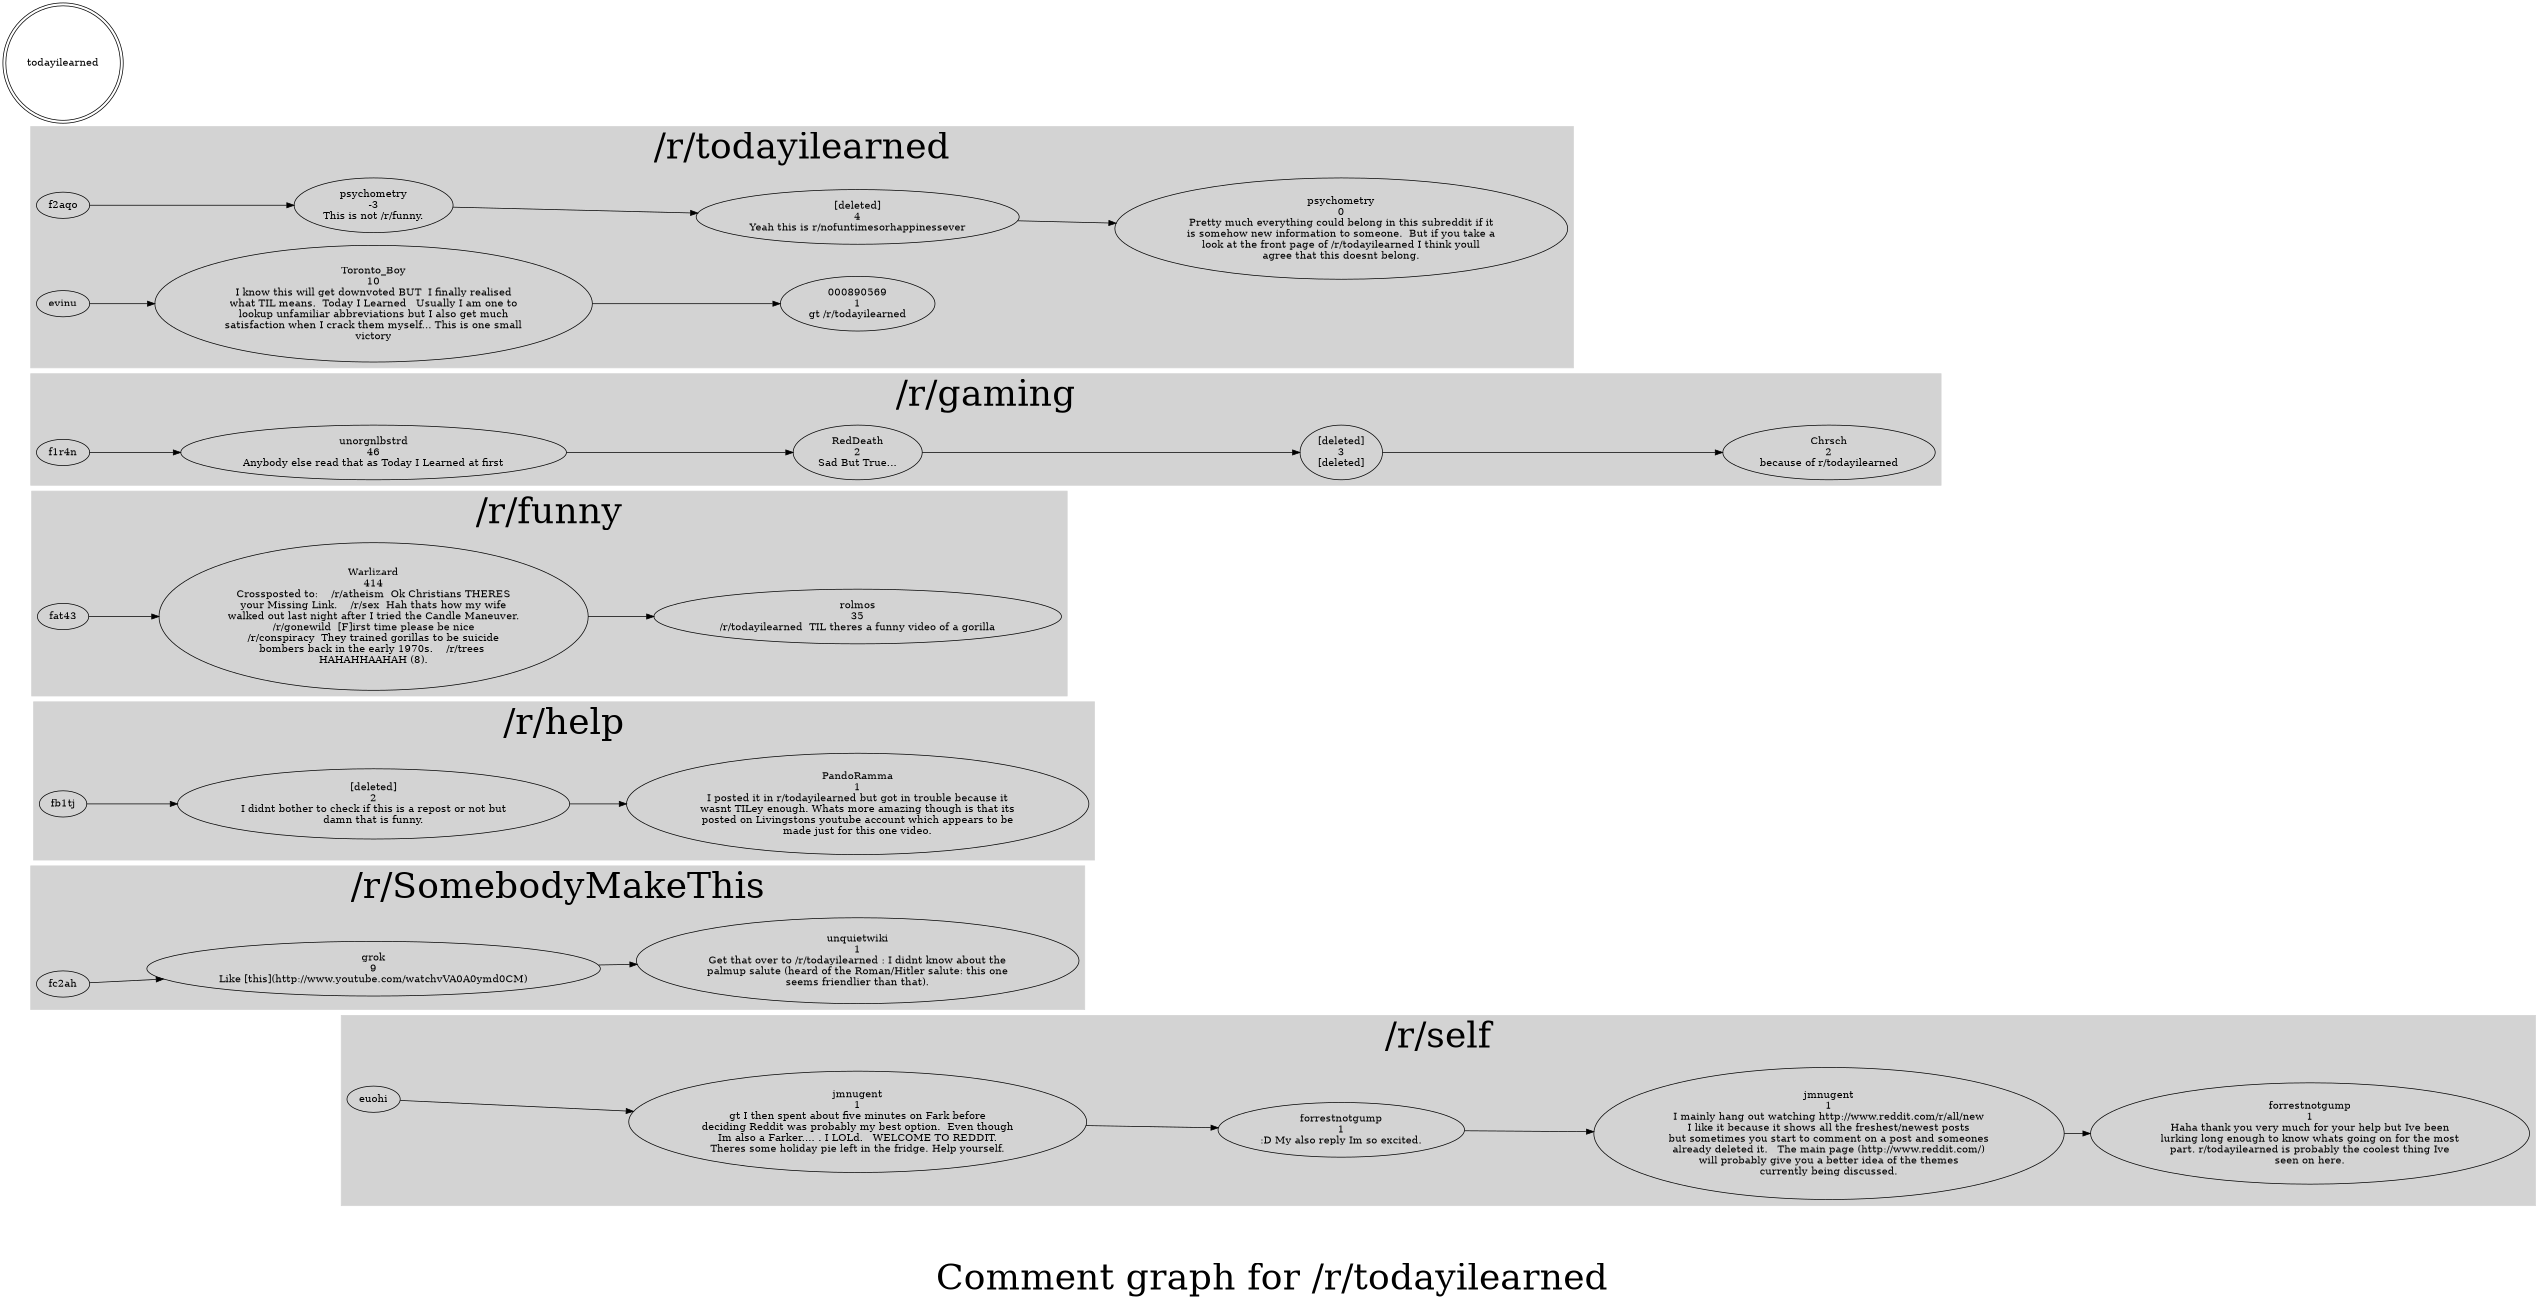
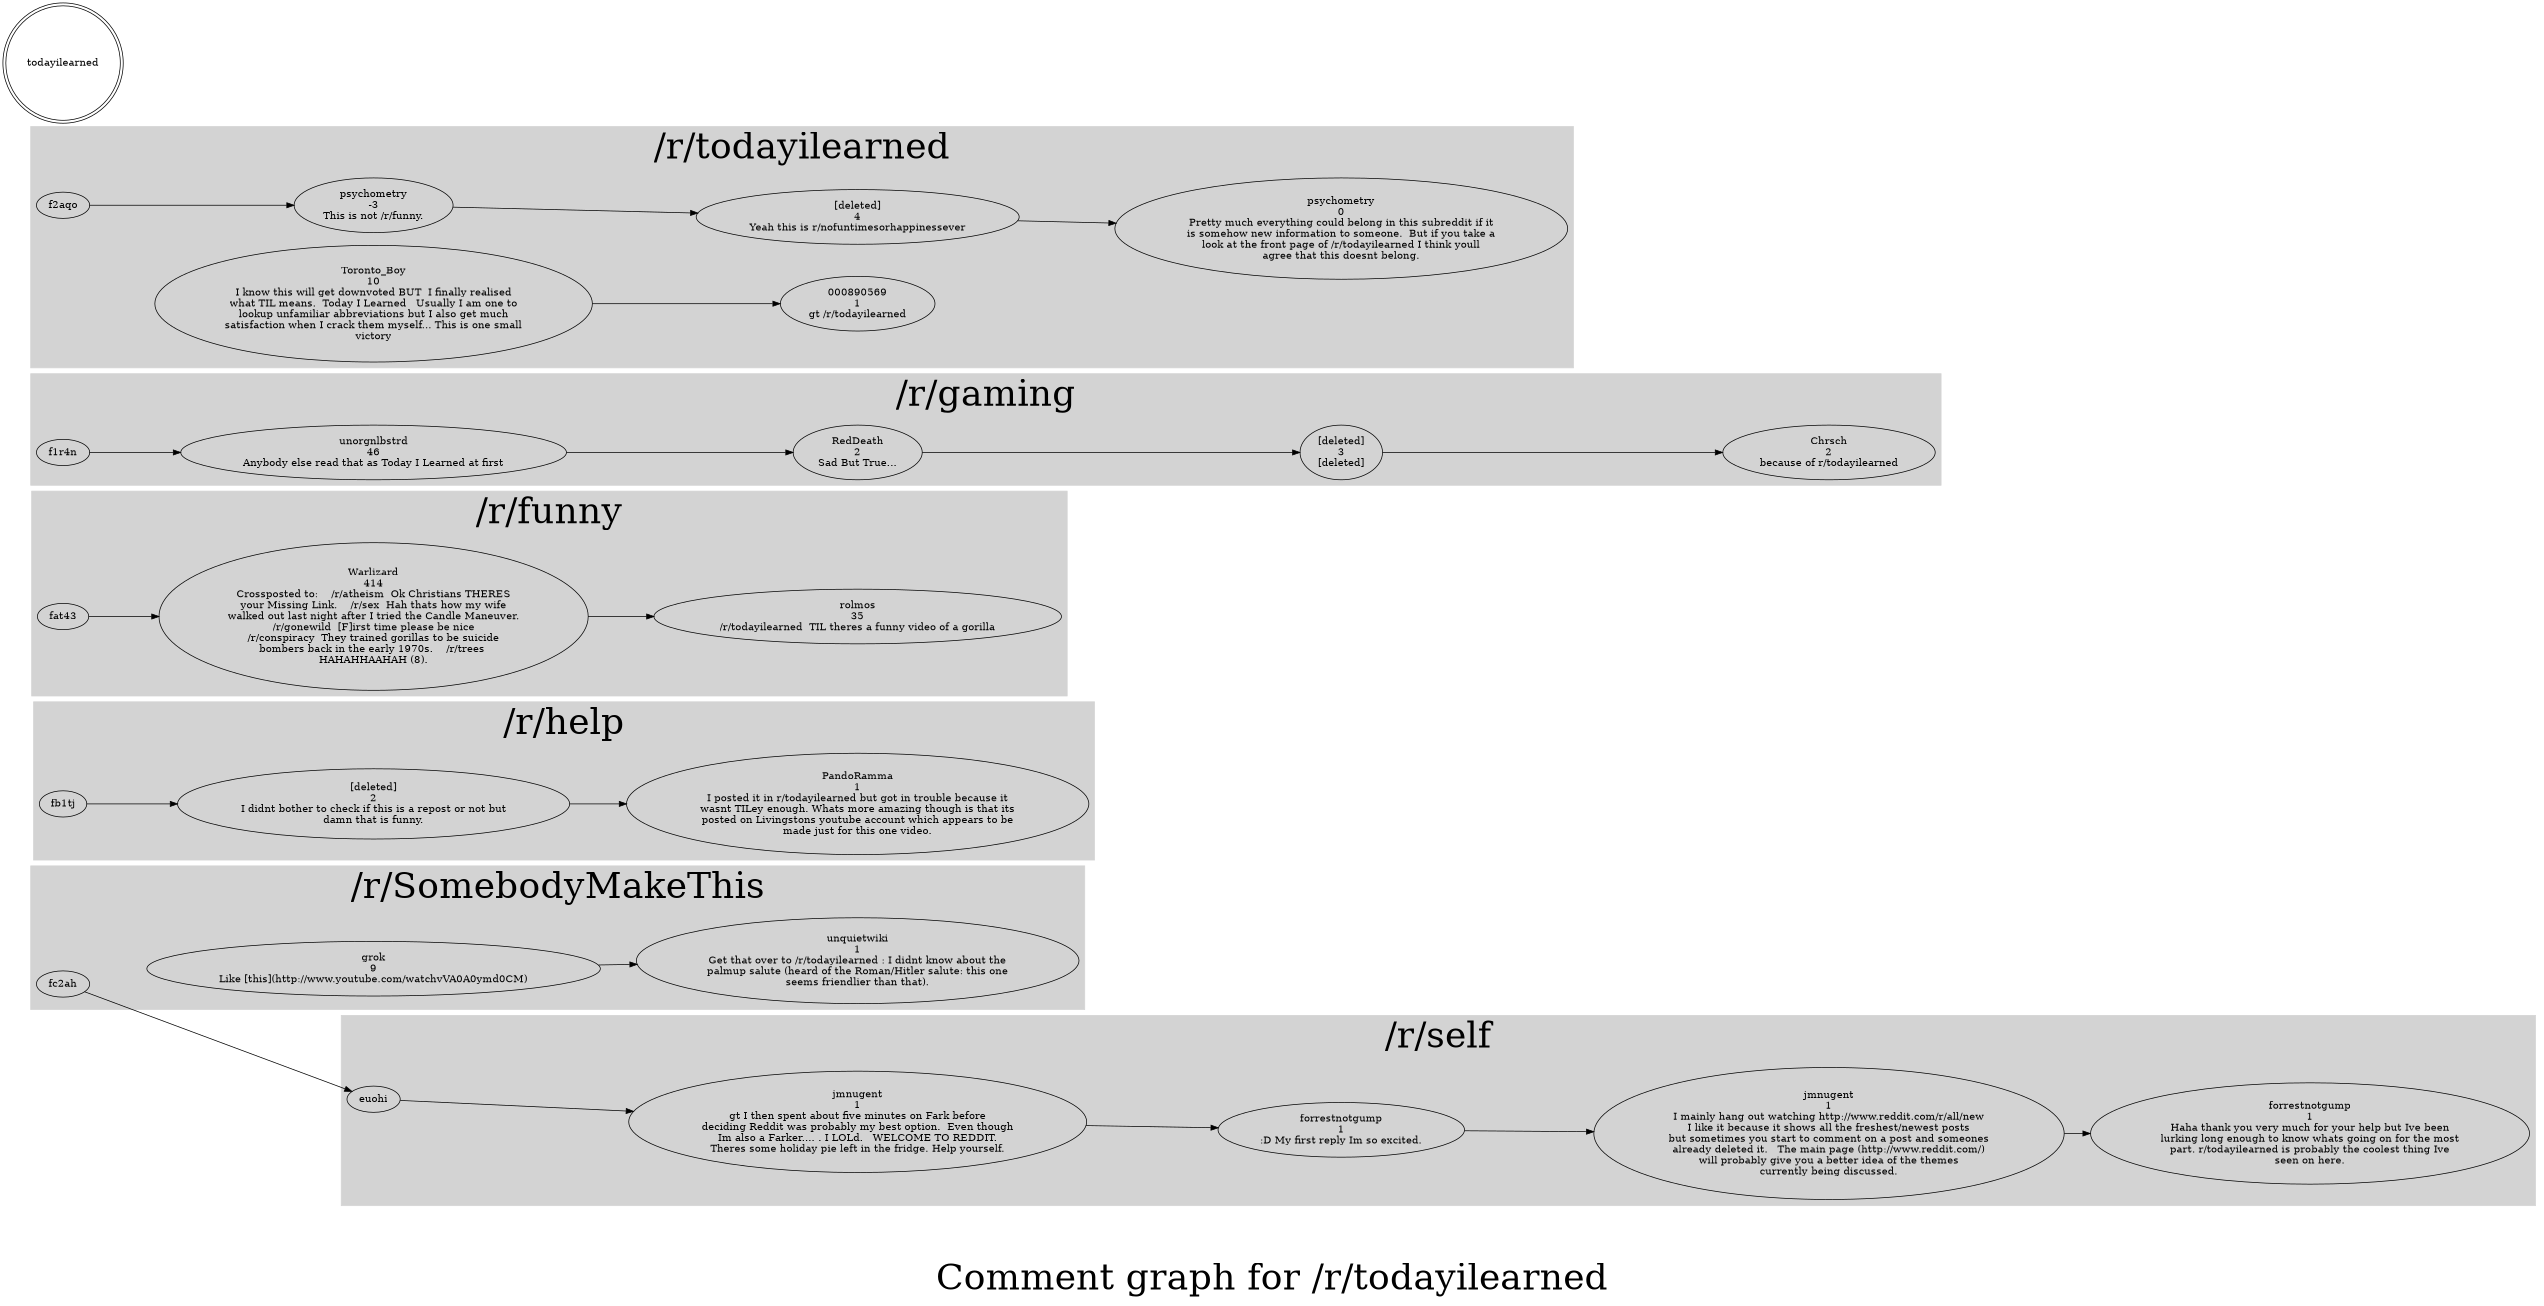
(63, 304) -> none
(123, 981) -> (215, 1040)
(1341, 1130) -> (1341, 1130)
